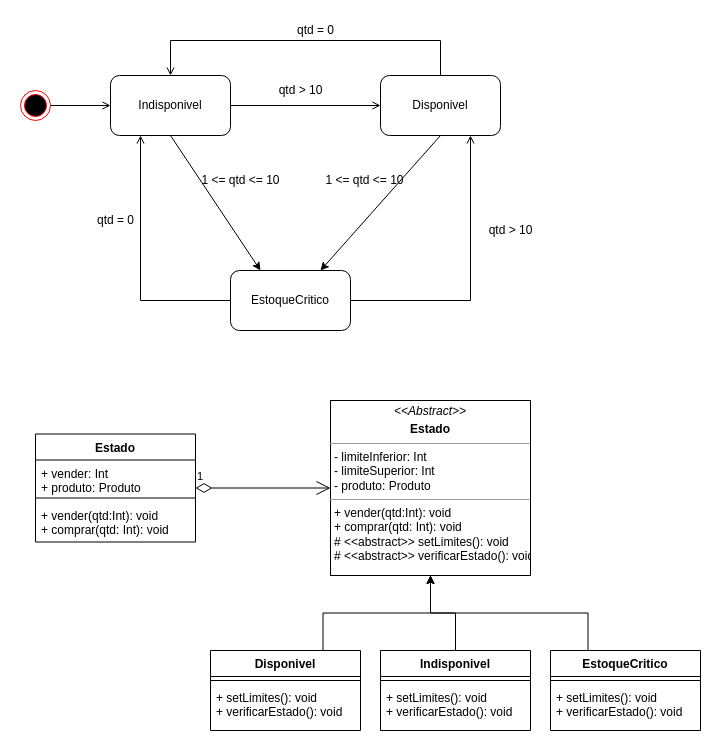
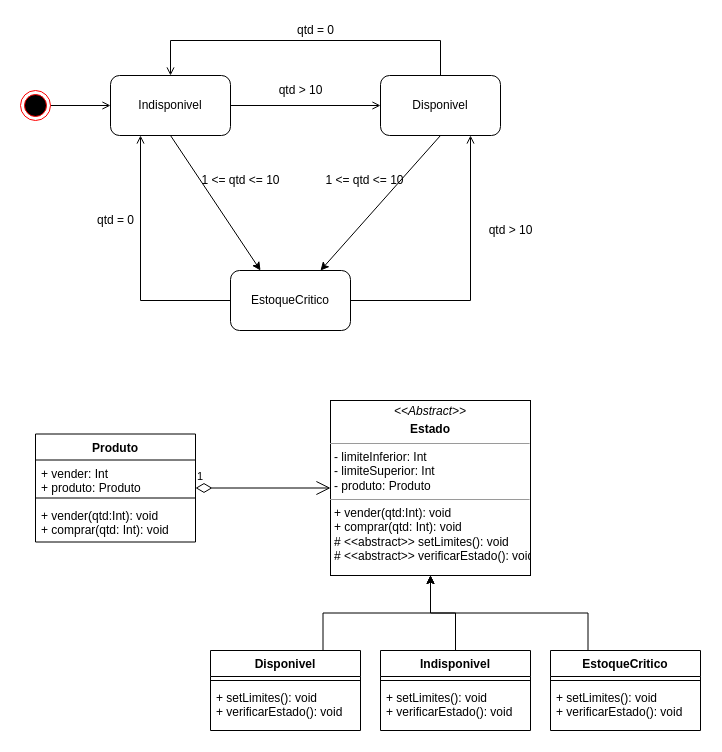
(115, 448) -> (115, 448)
